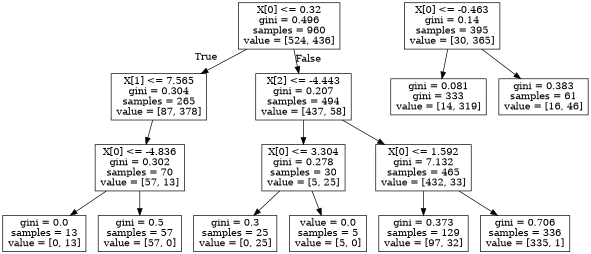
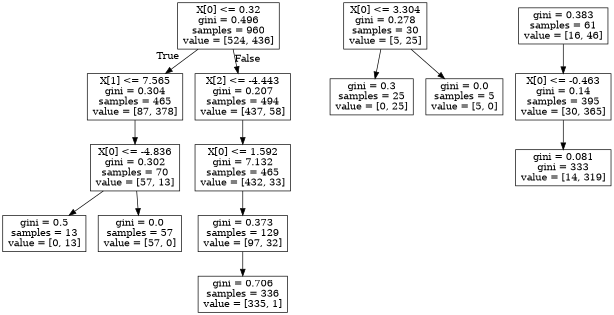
(498, 62) -> (563, 55)
(159, 97) -> (135, 97)
(303, 129) -> none
(475, 201) -> (243, 260)
(44, 234) -> (44, 234)
(140, 234) -> (140, 234)
(328, 234) -> (464, 97)
